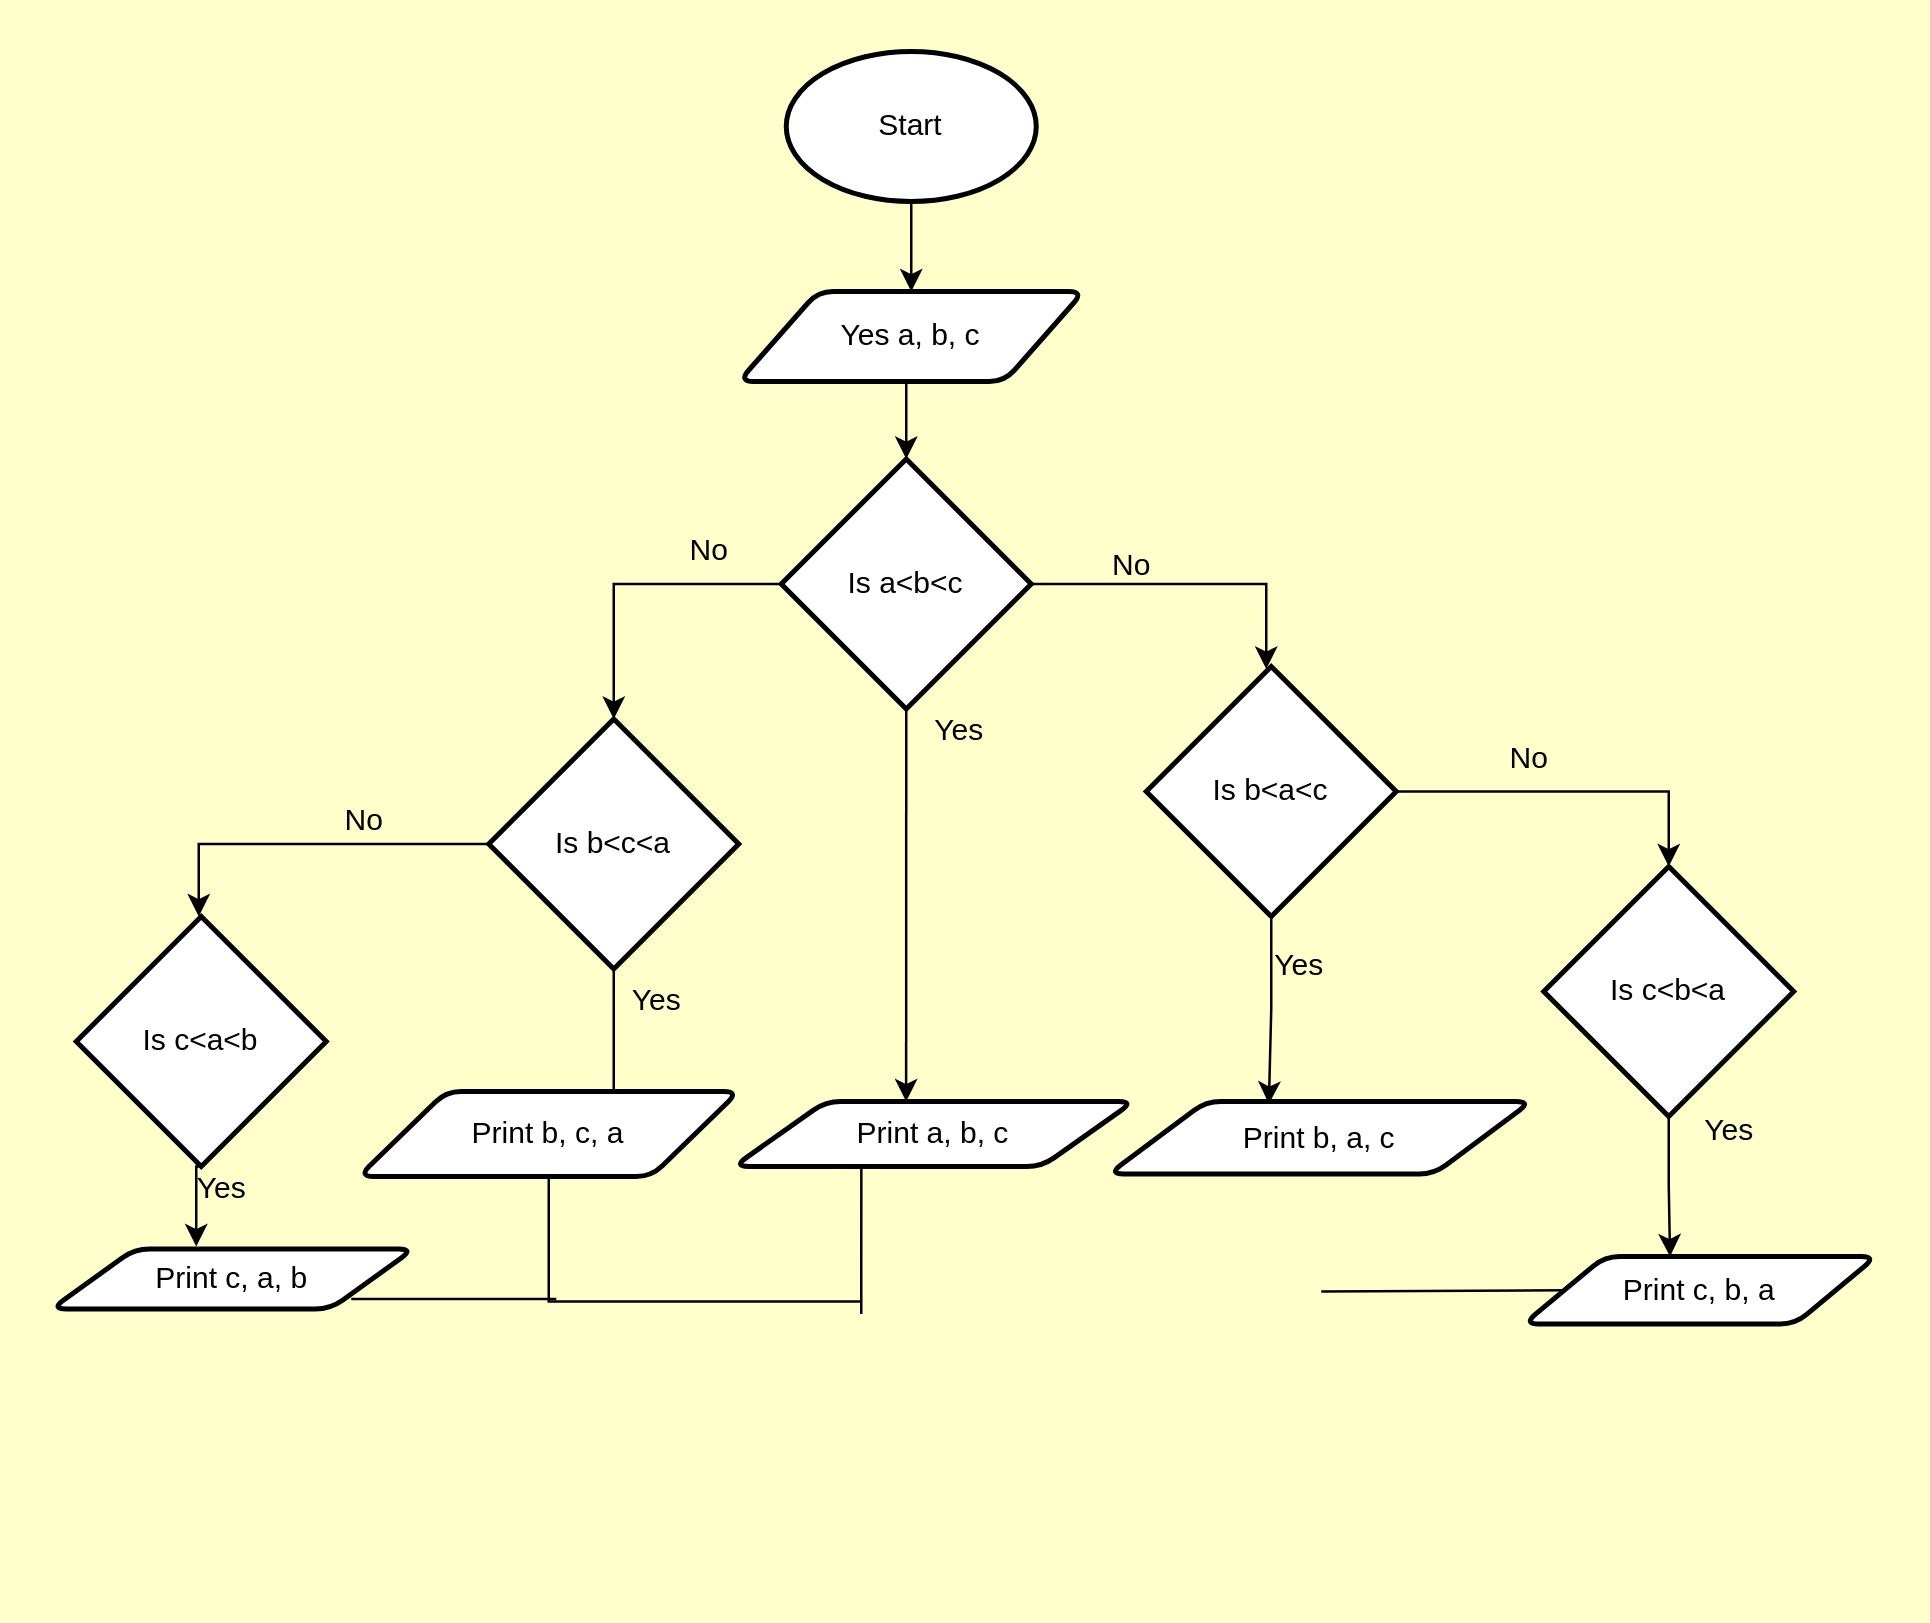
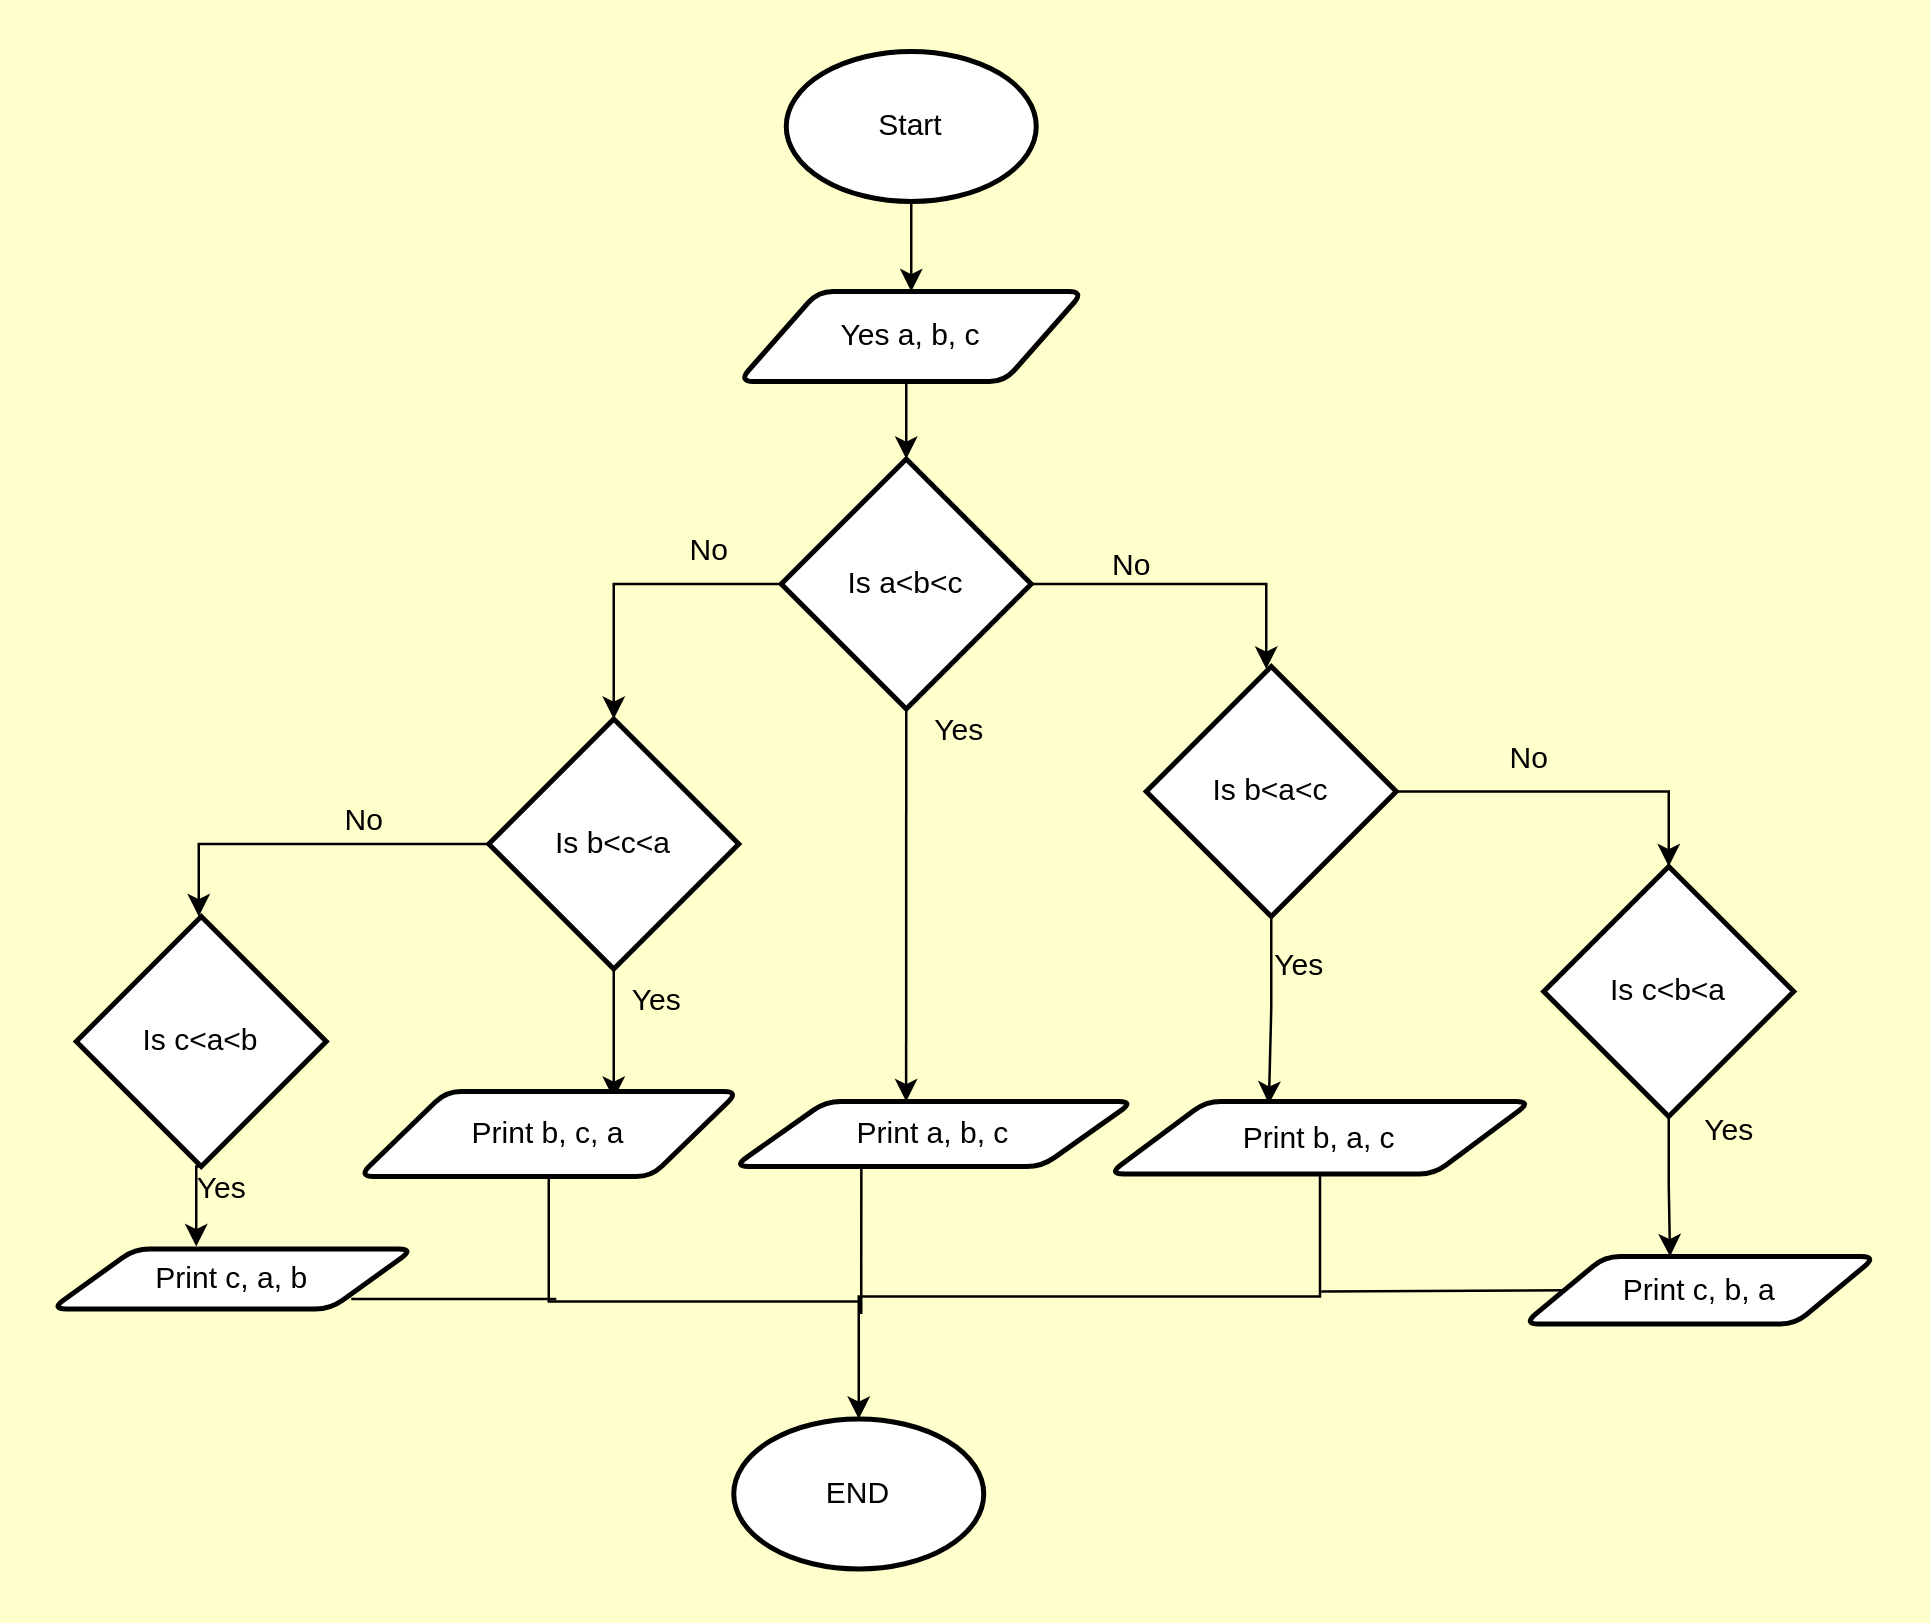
(614, 1084) -> (614, 1080)
none -> (1153, 1296)
none -> (859, 1494)
